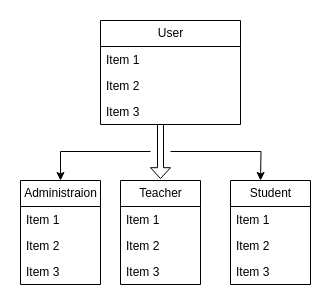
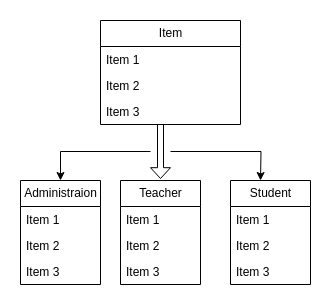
(171, 34) -> (171, 34)
